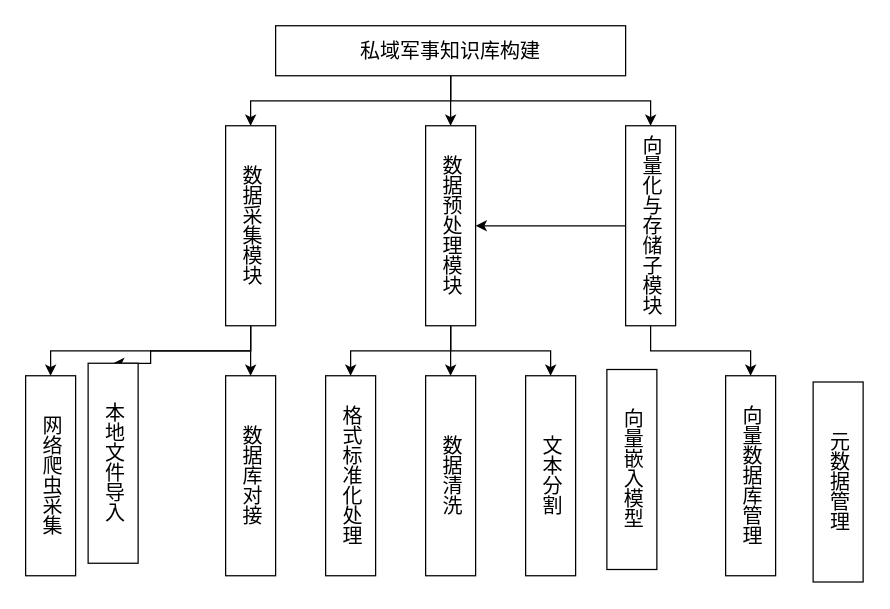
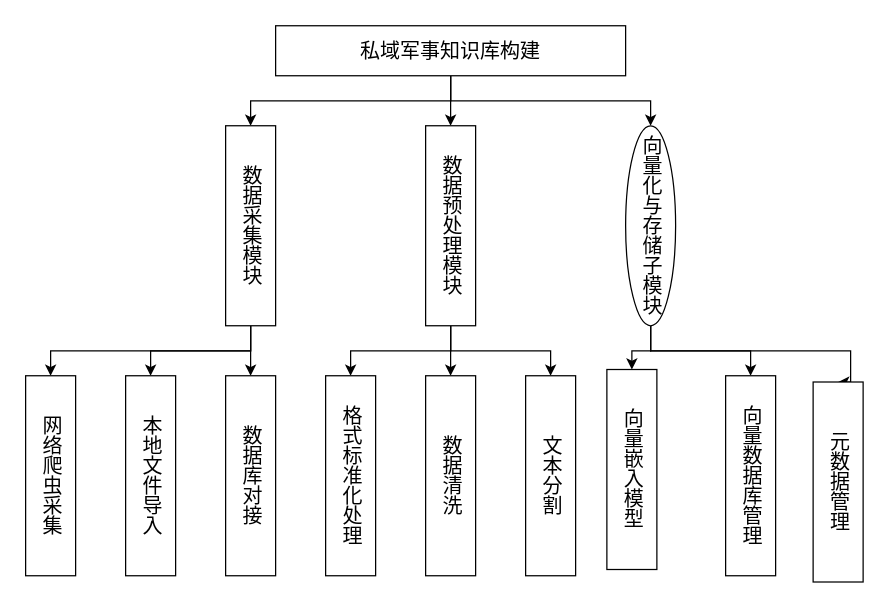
(555, 226) -> (635, 351)
(651, 226) -> (651, 226)
none -> (819, 351)
(113, 463) -> (151, 476)
